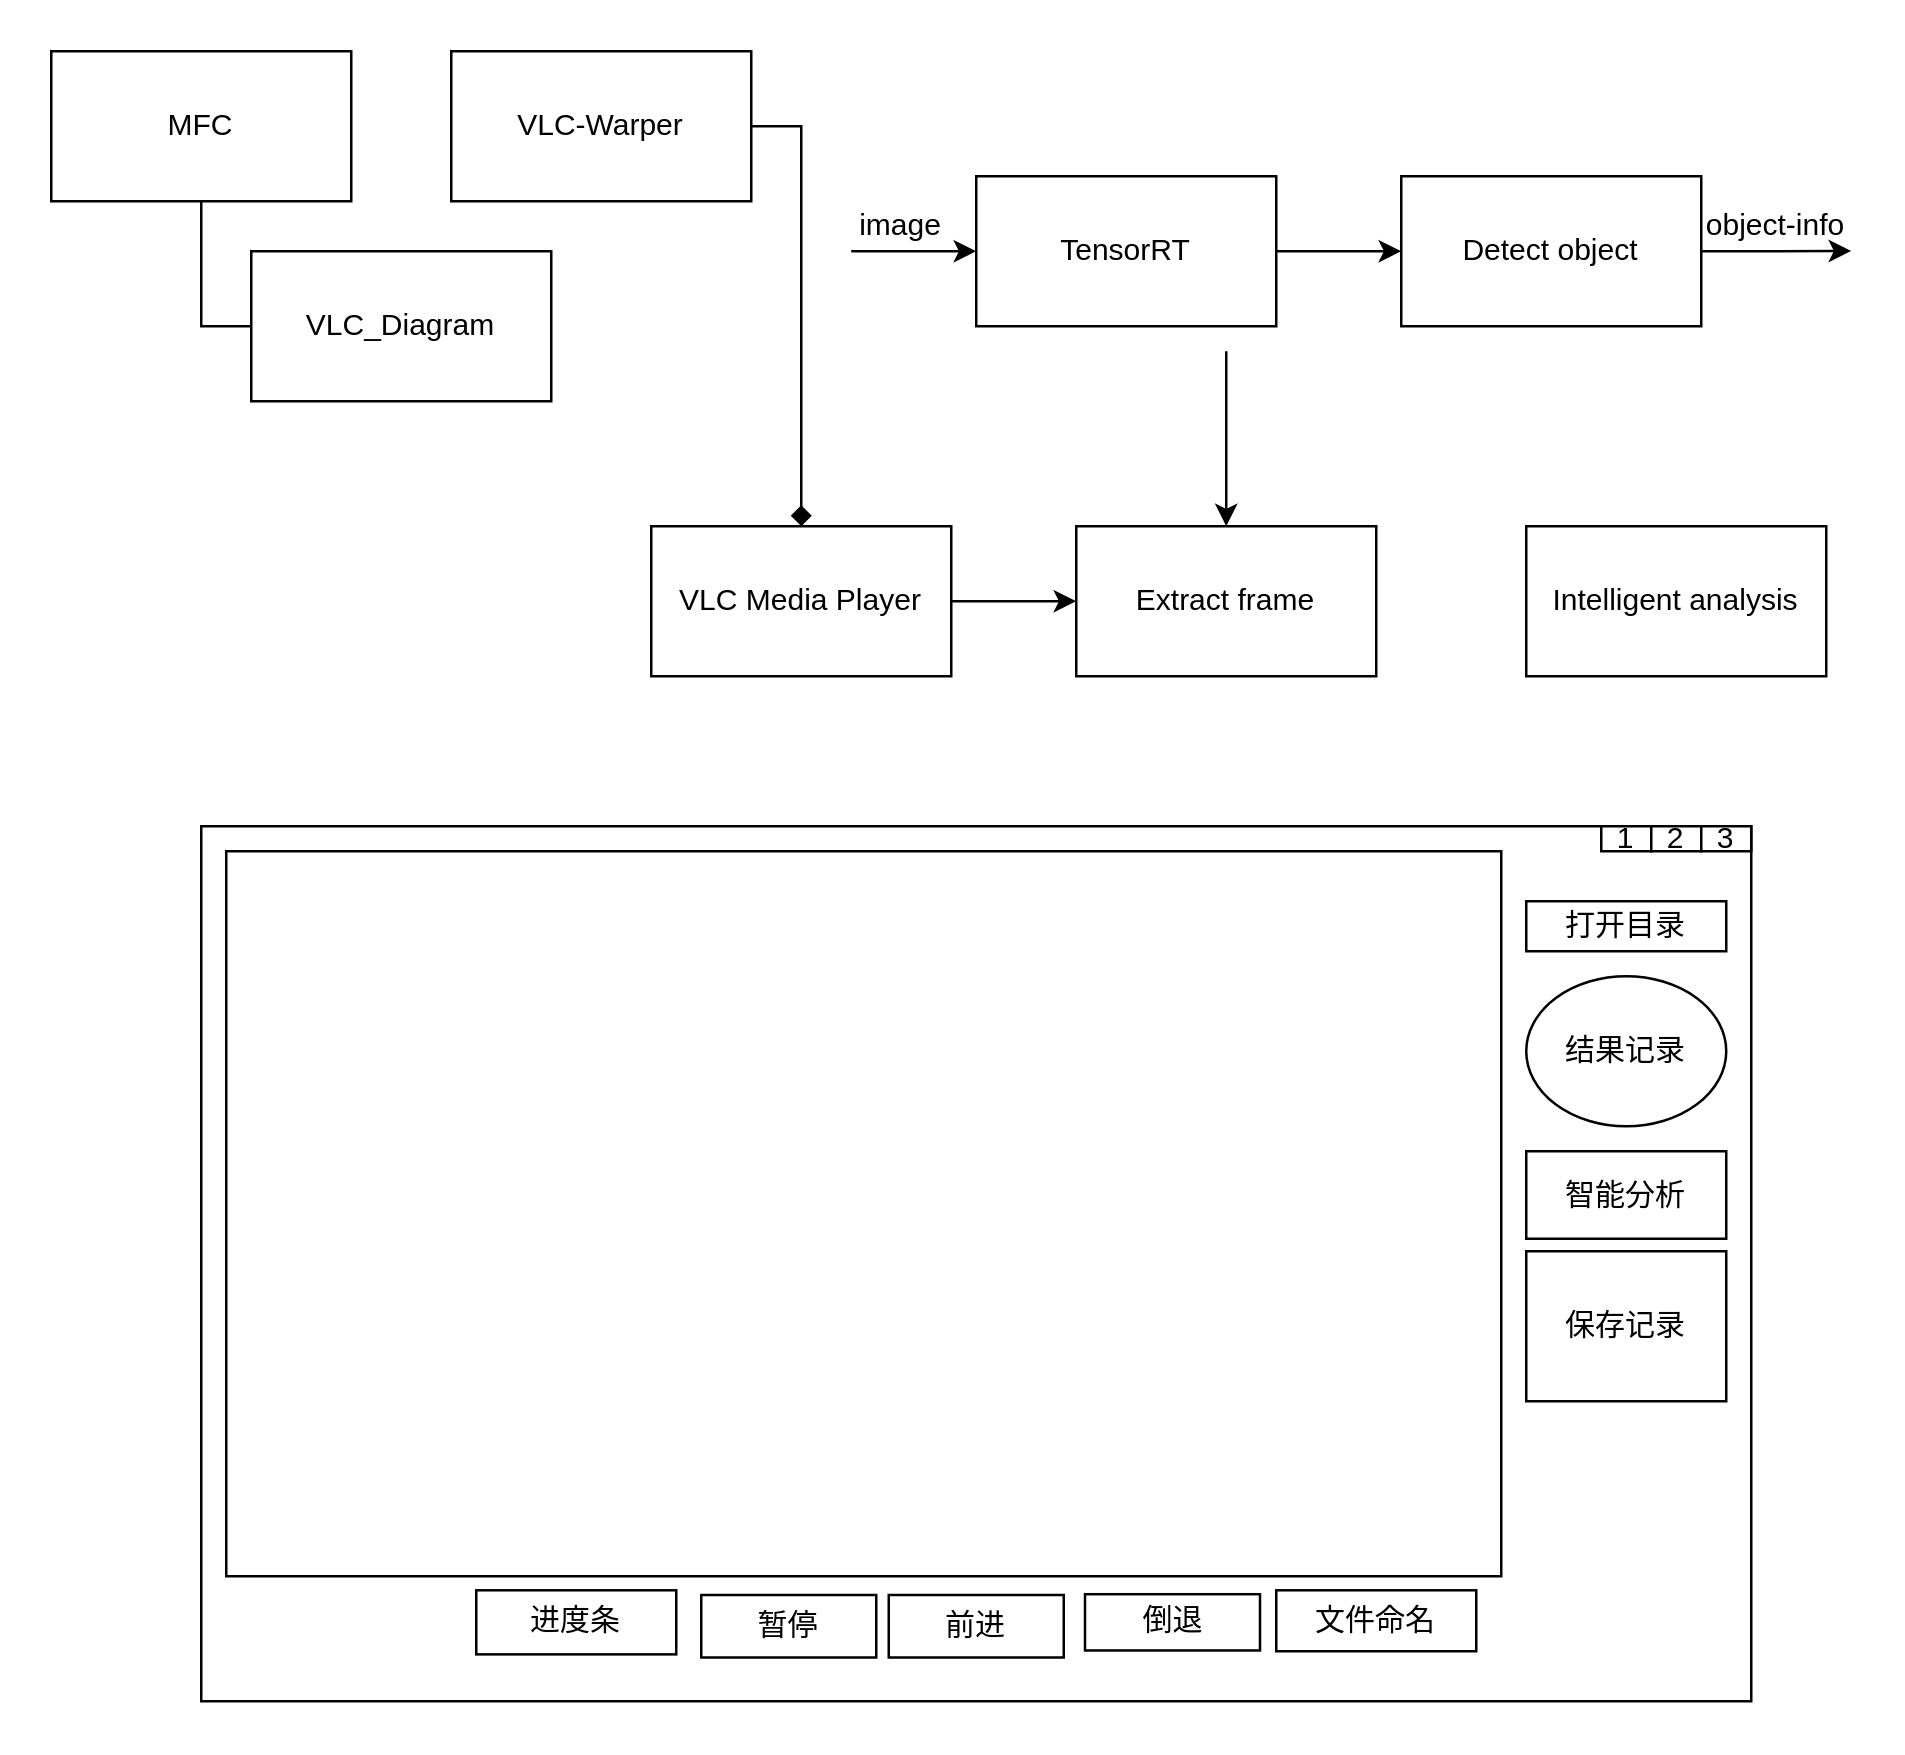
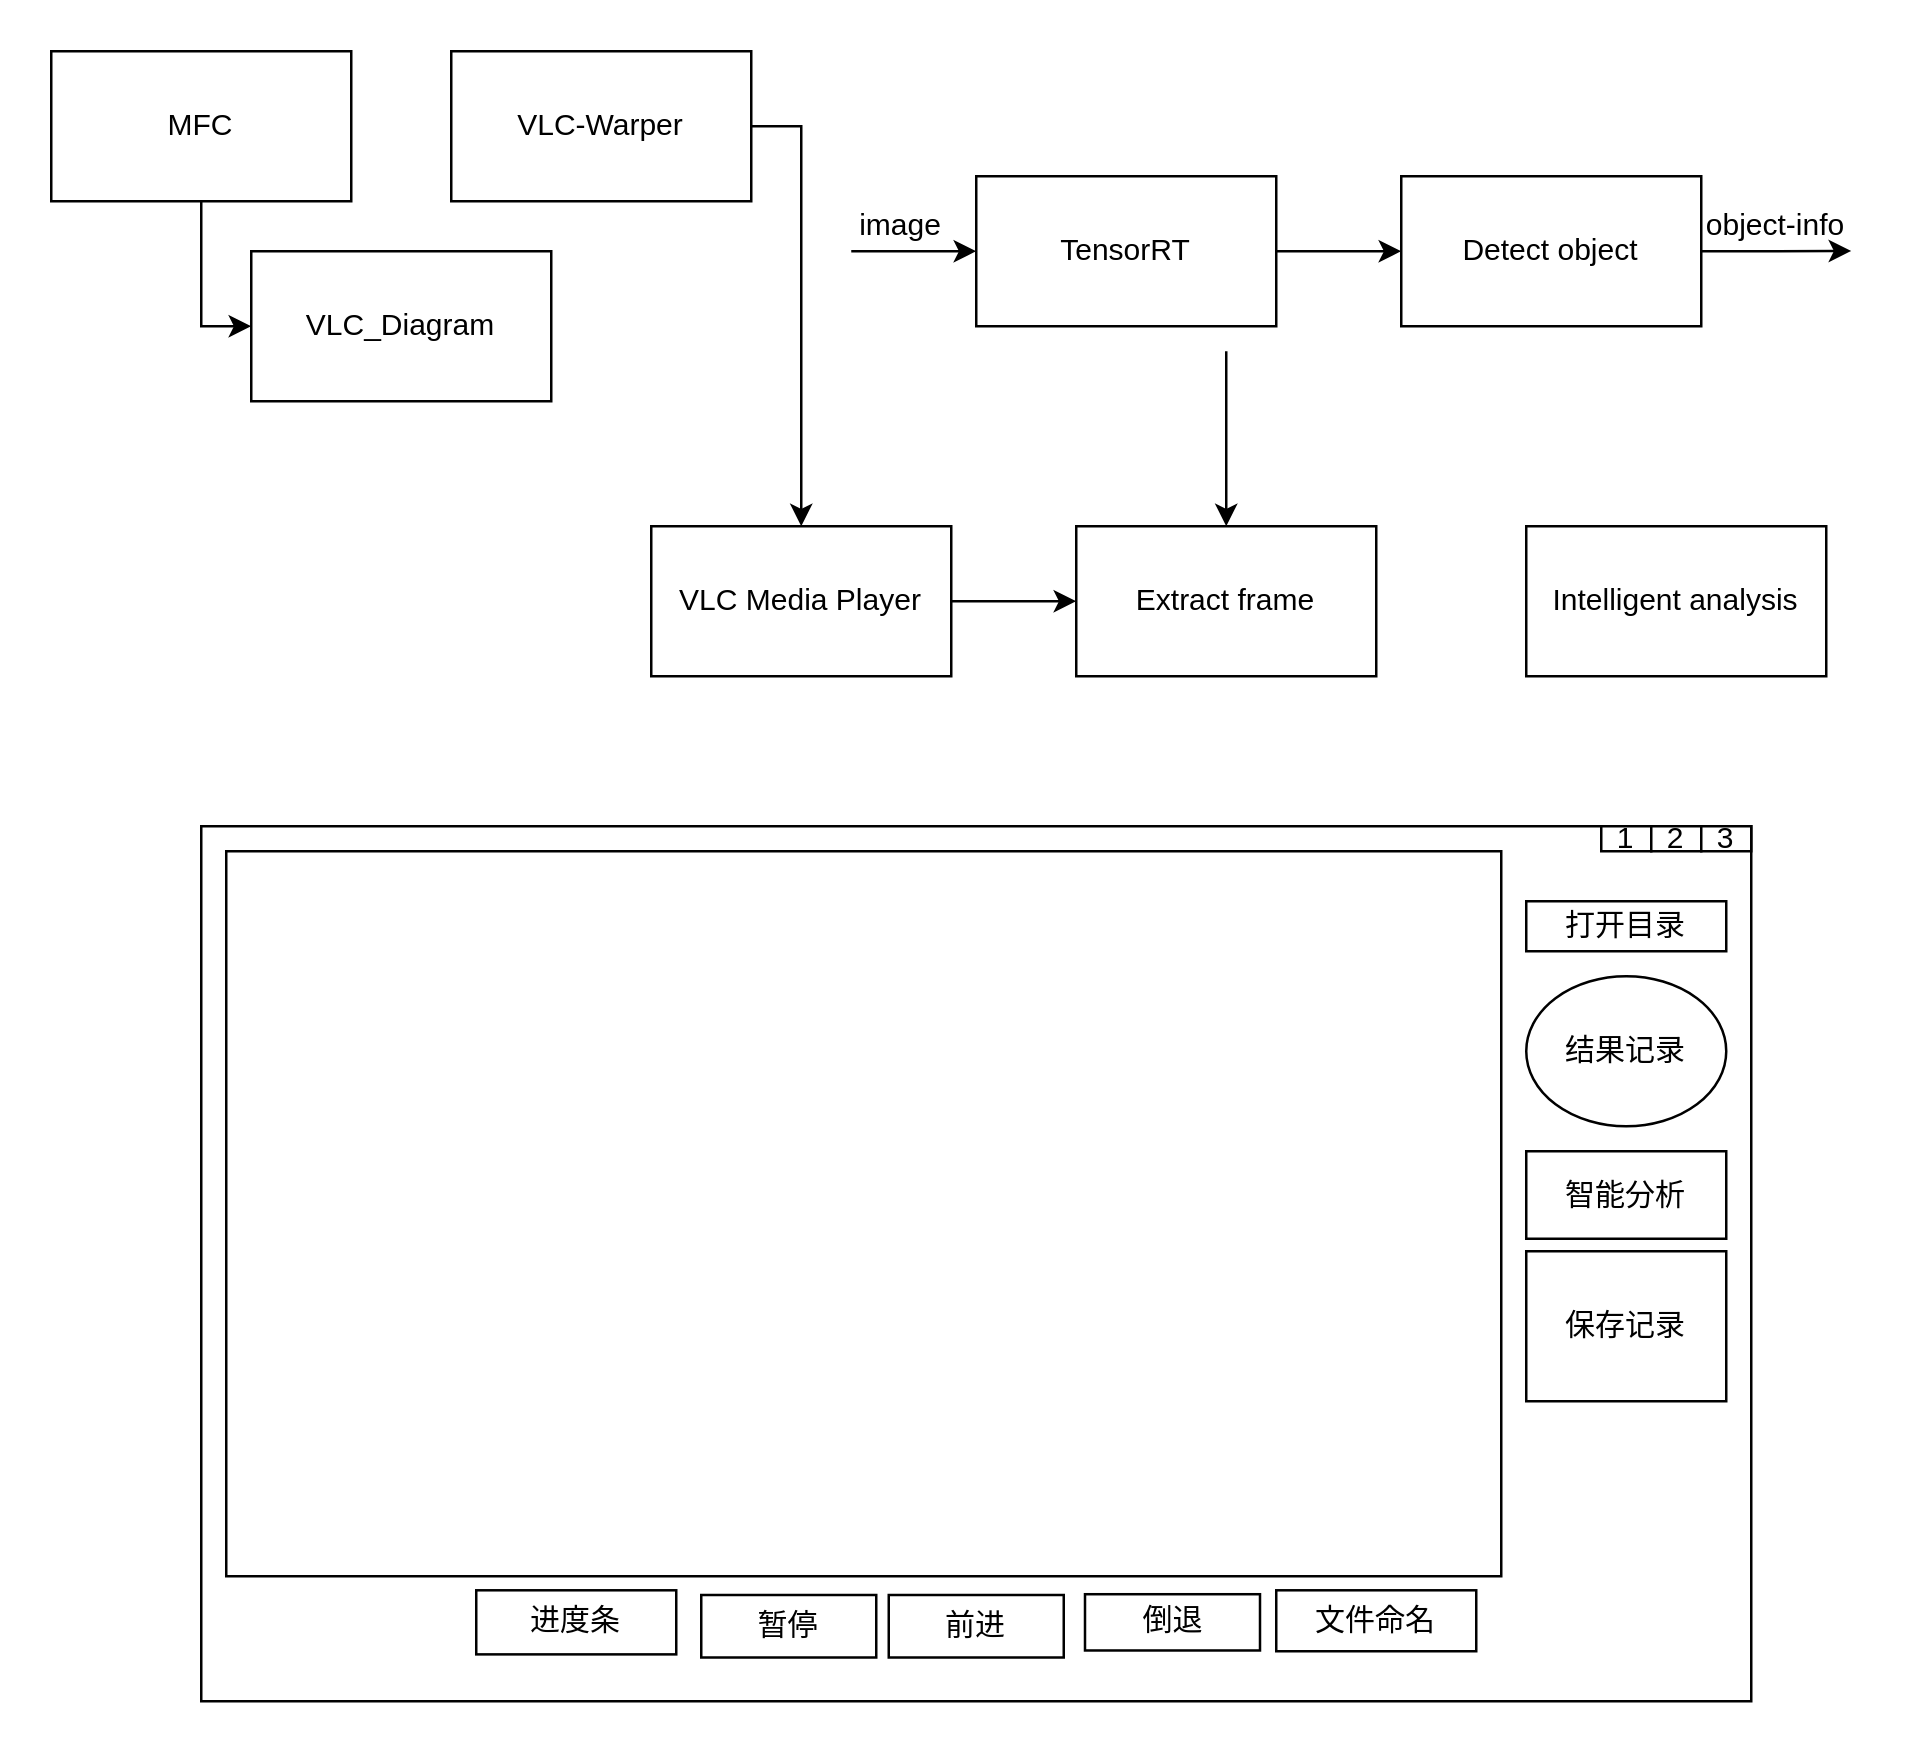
(240, 326) -> (233, 326)
(801, 506) -> (801, 507)
